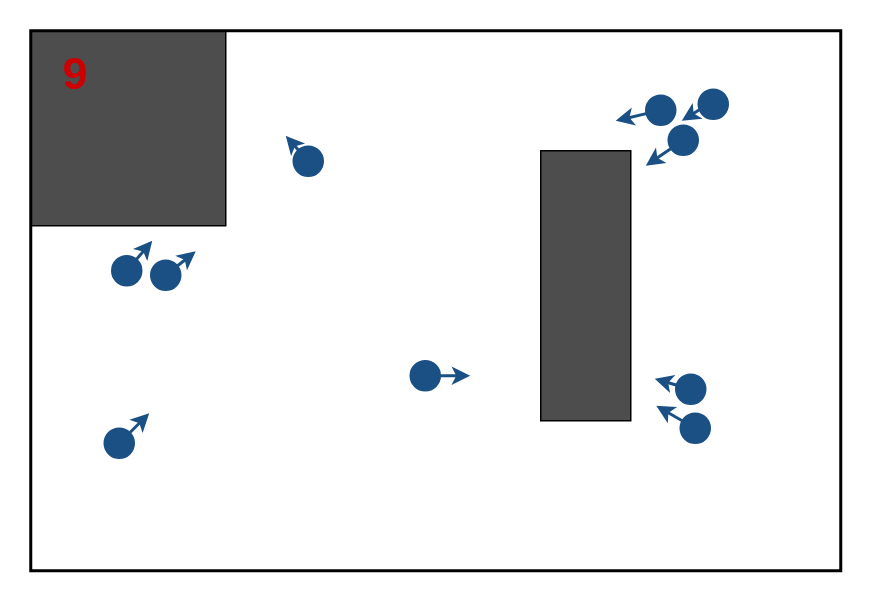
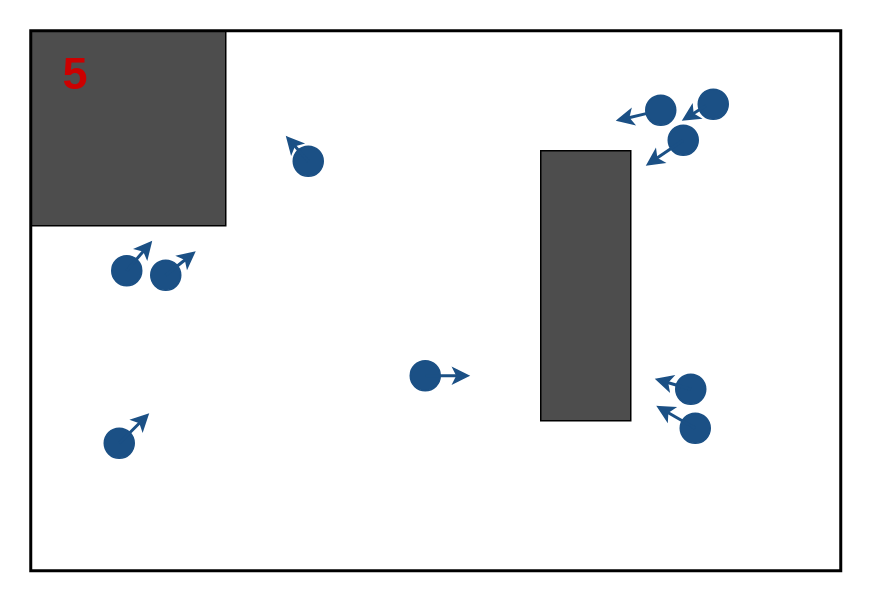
(76, 73) -> (76, 73)
